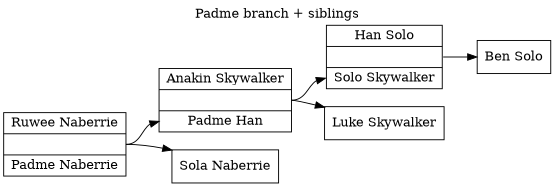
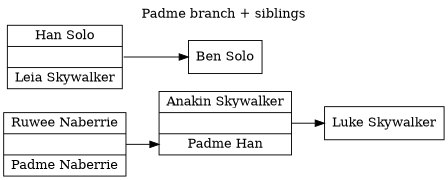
(384, 78) -> (65, 78)
(306, 93) -> none
(225, 166) -> none
